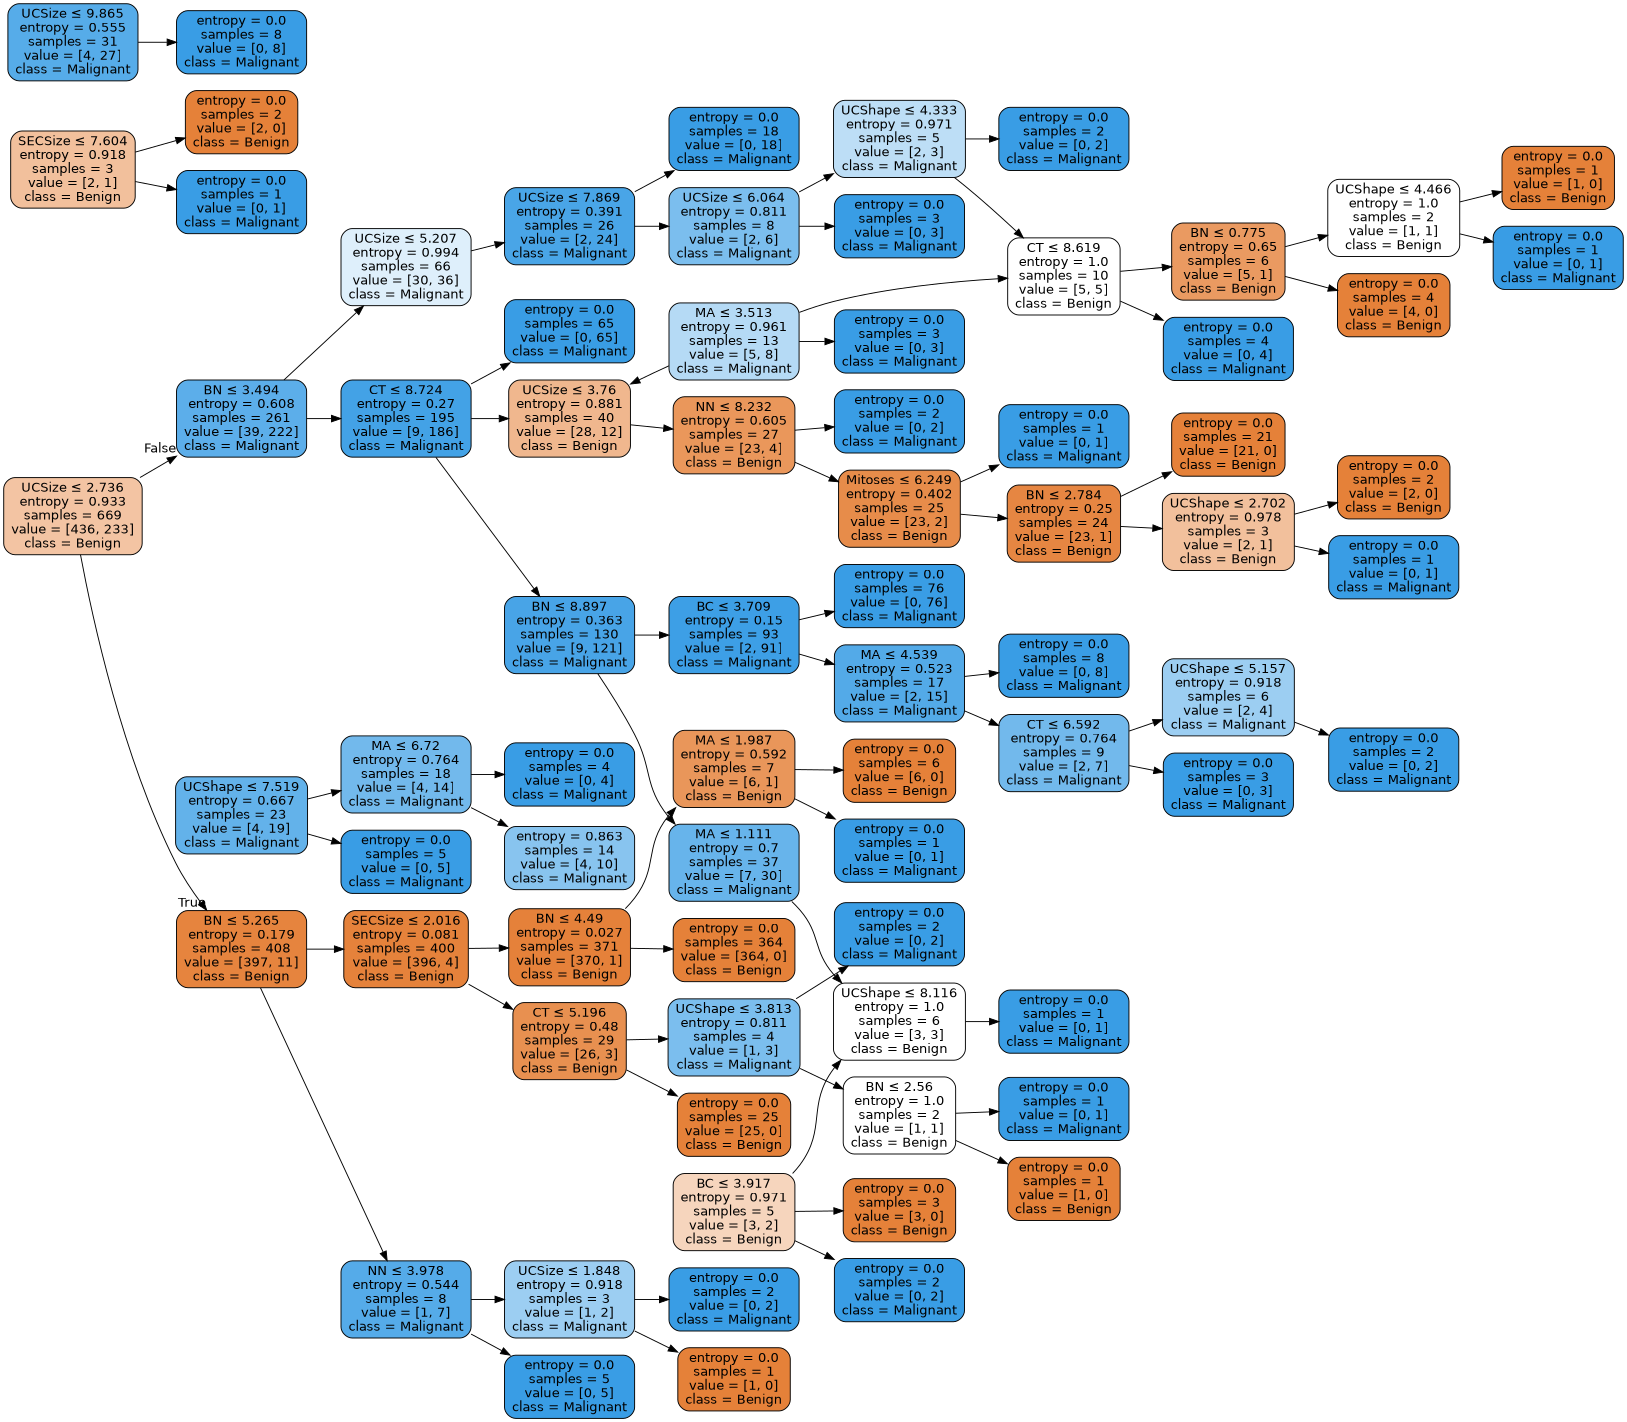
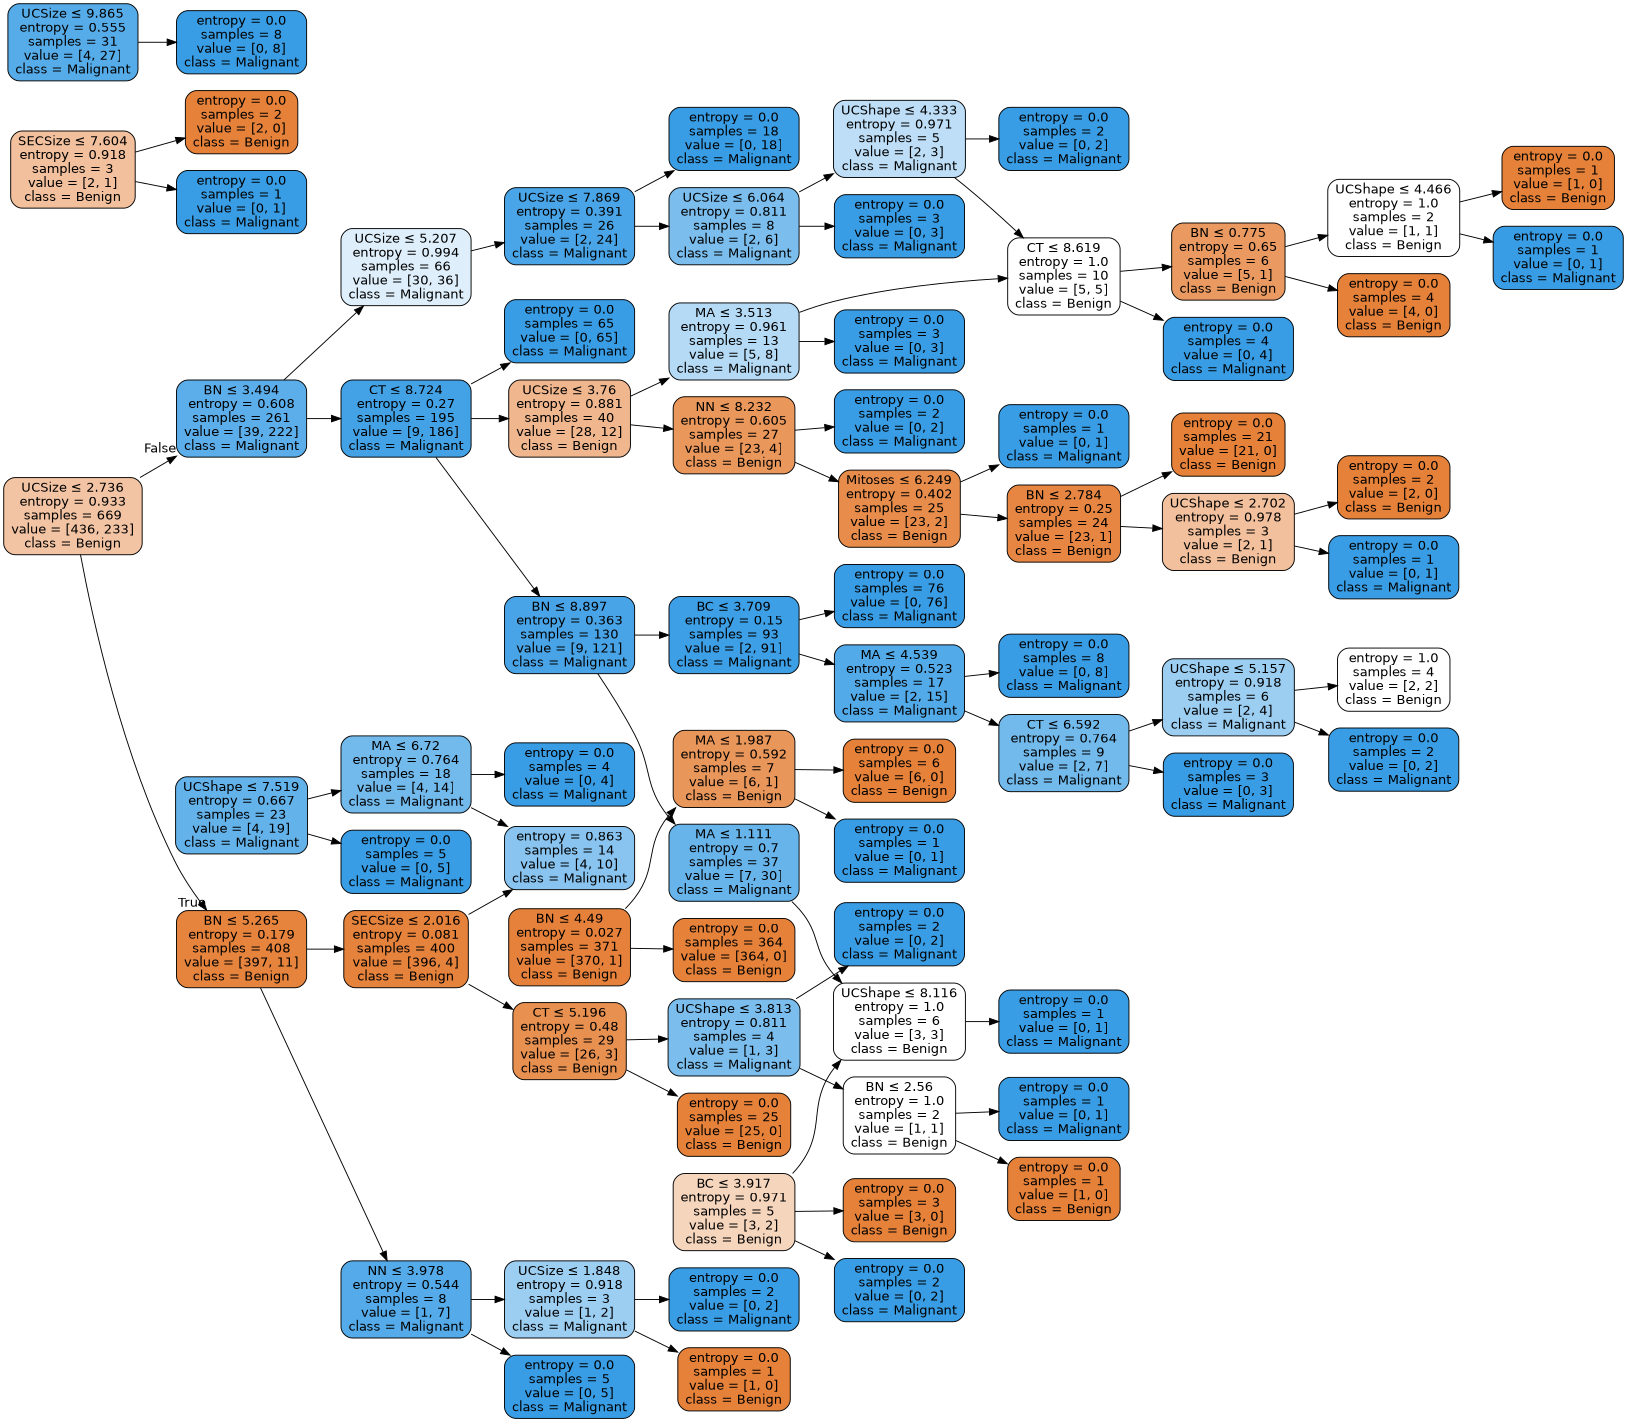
(654, 373) -> (645, 389)
none -> (1394, 680)
(484, 948) -> (486, 904)
